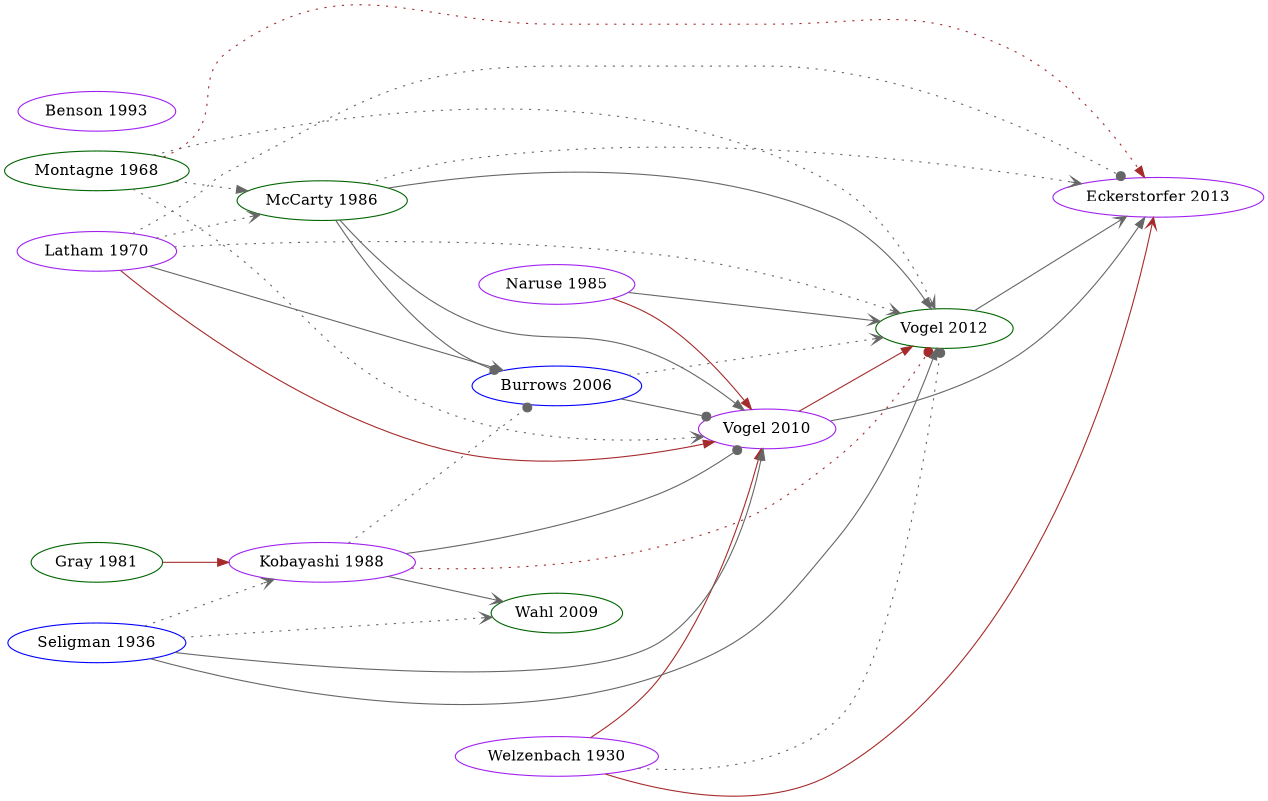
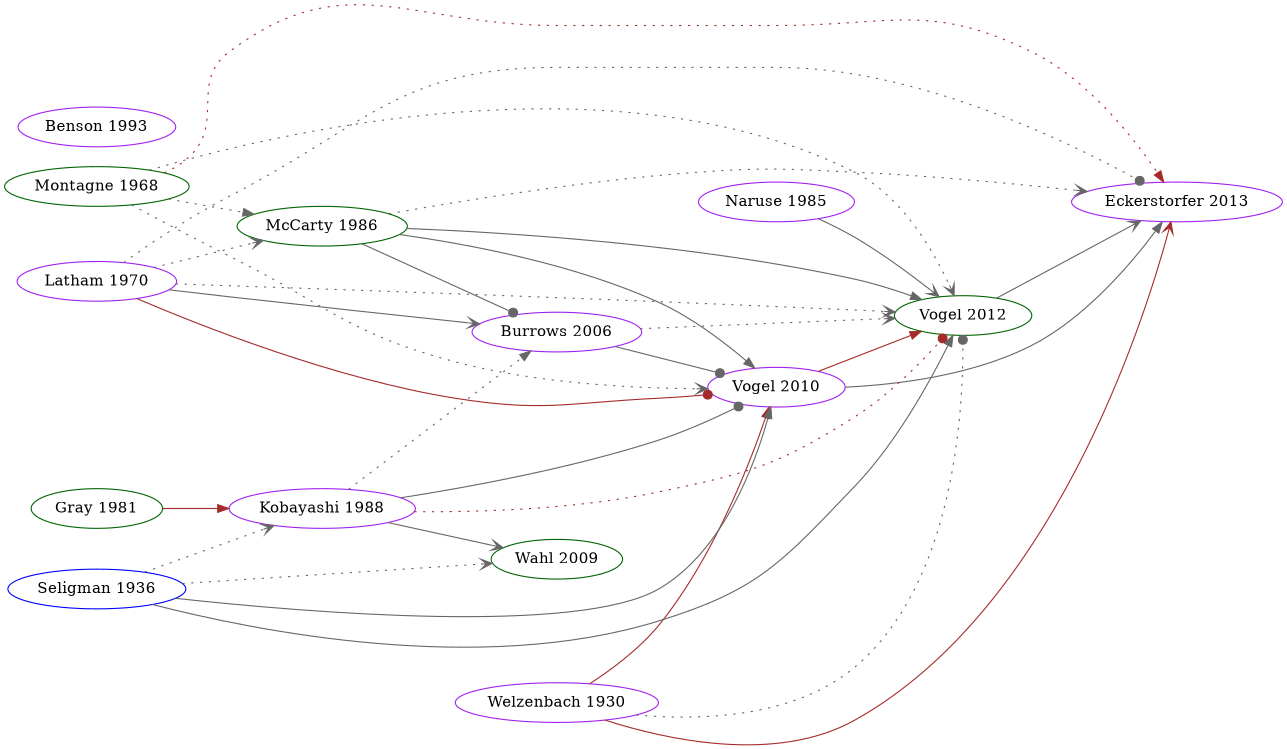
(686, 340) -> none
(557, 386) -> (557, 332)
(391, 433) -> (413, 390)
(436, 477) -> (435, 424)
